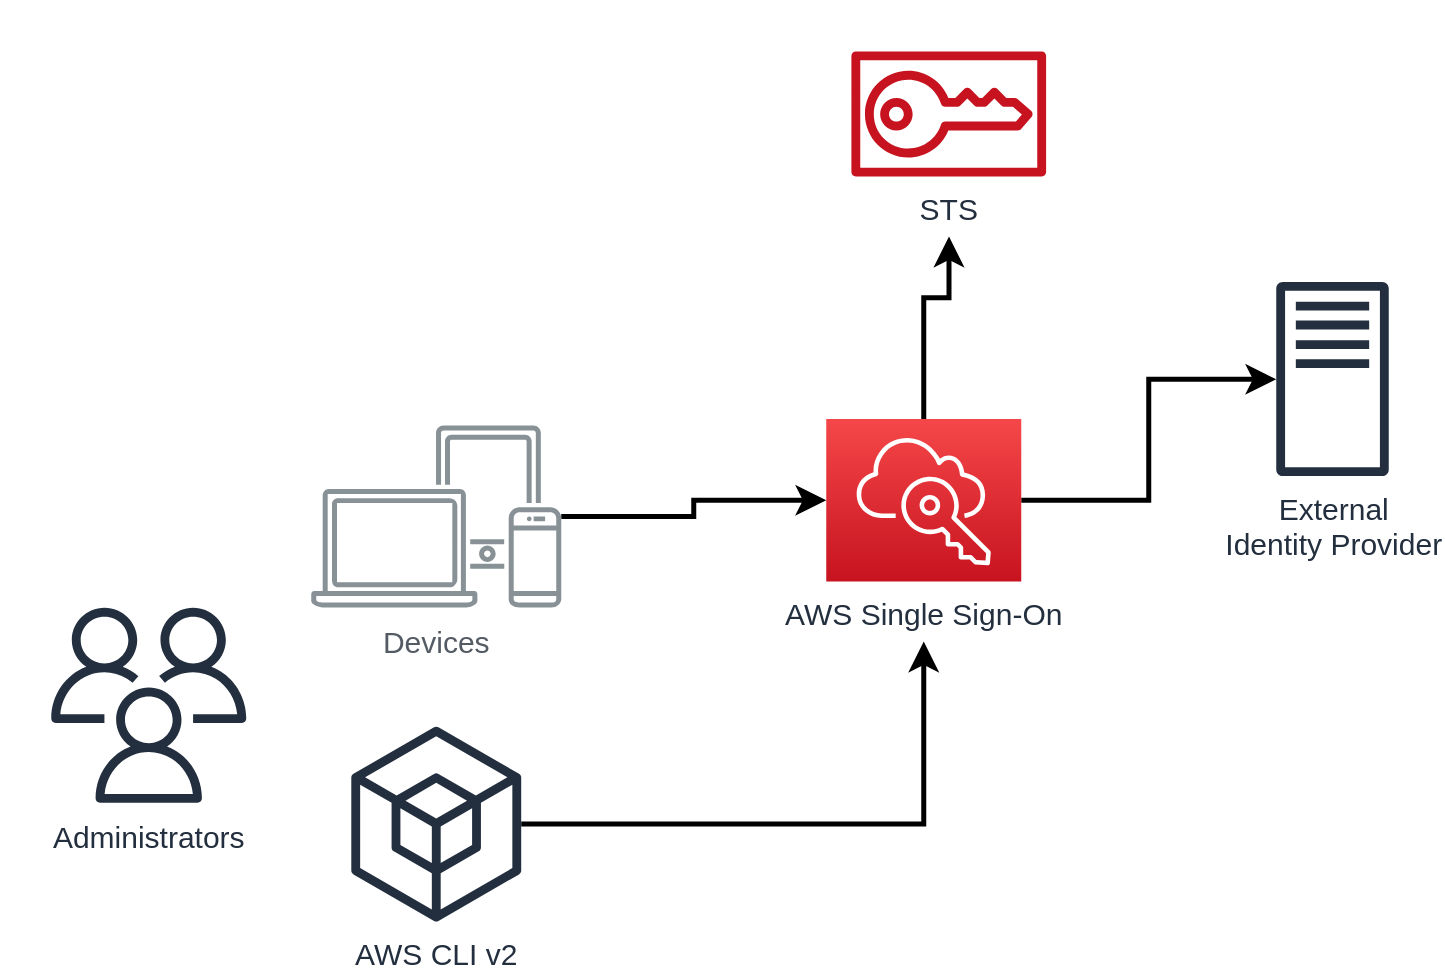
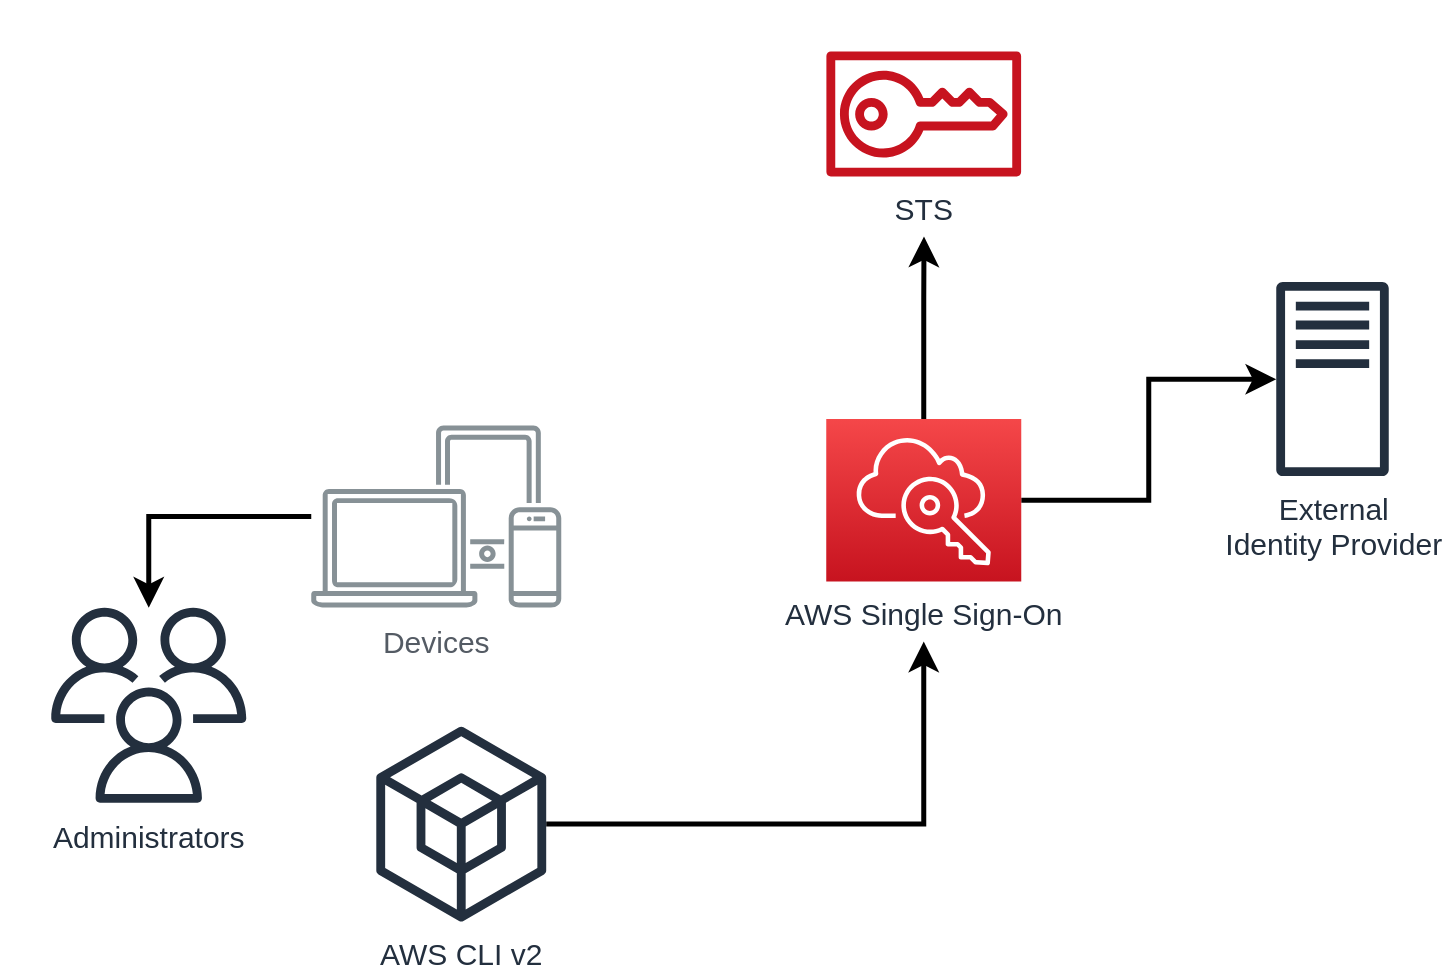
(949, 114) -> (924, 114)
(691, 516) -> (195, 516)
(436, 824) -> (461, 824)
